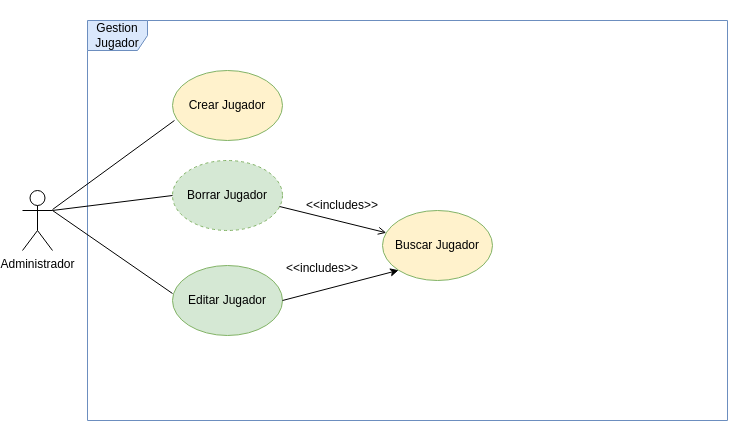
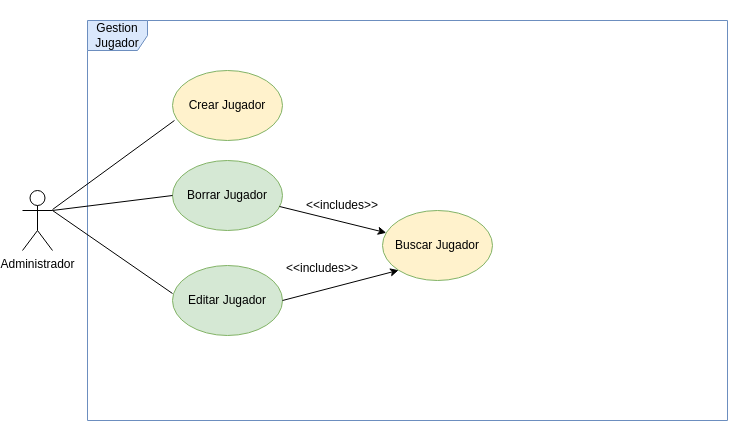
(228, 196) -> (228, 196)
(379, 231) -> (378, 231)
